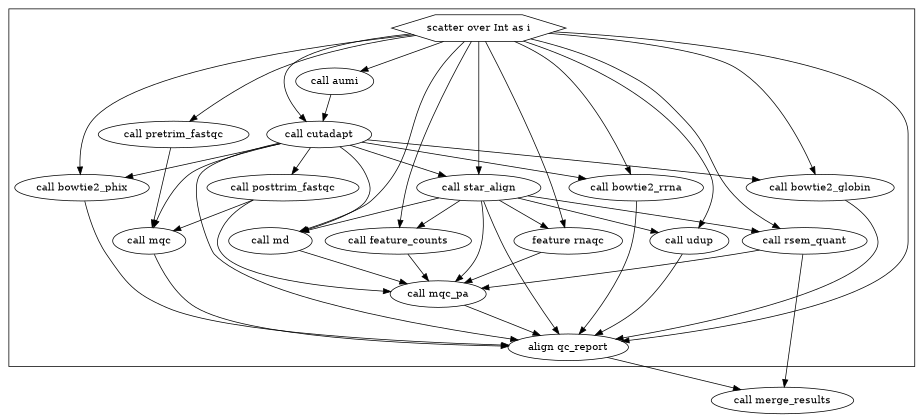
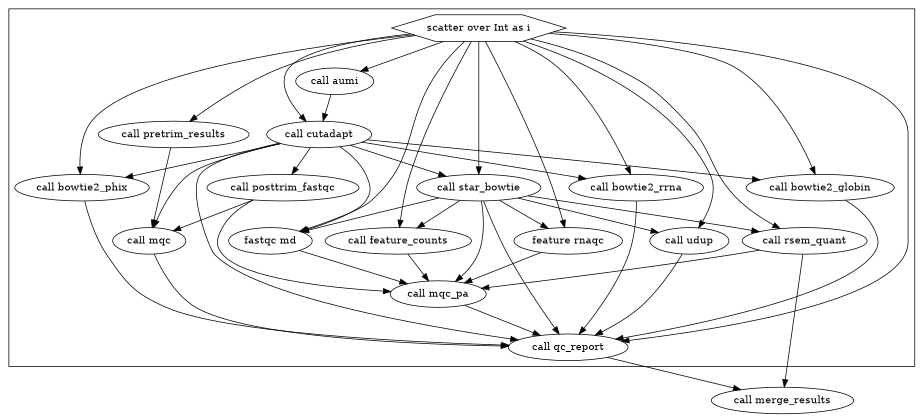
(174, 134) -> (174, 134)
(479, 188) -> (479, 188)
(270, 241) -> (270, 241)
(568, 347) -> (568, 347)
